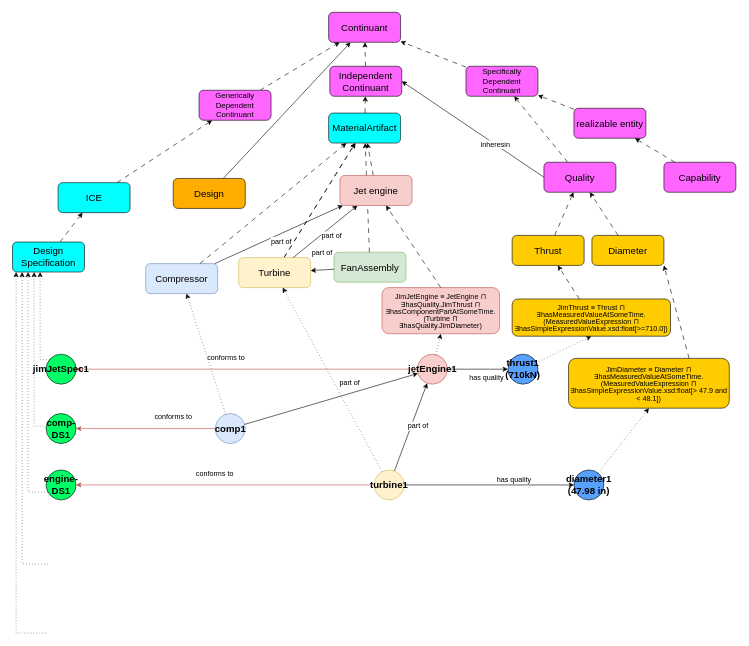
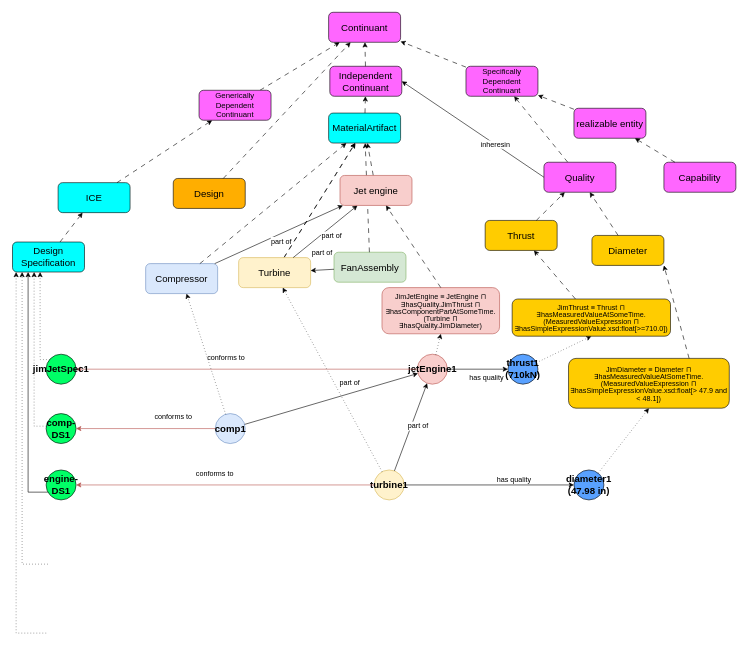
(286, 111) -> (286, 111)
(548, 251) -> (521, 236)
(28, 394) -> (28, 394)
